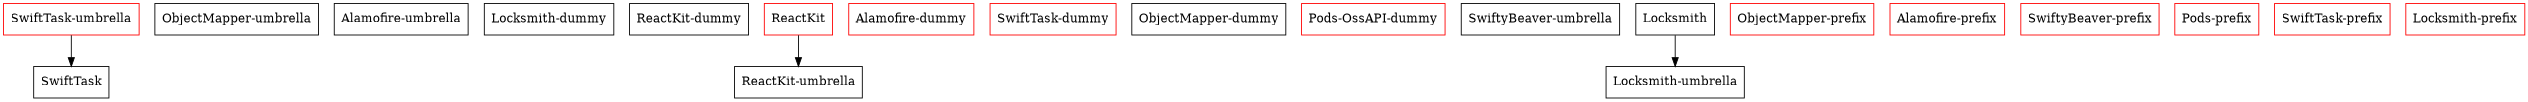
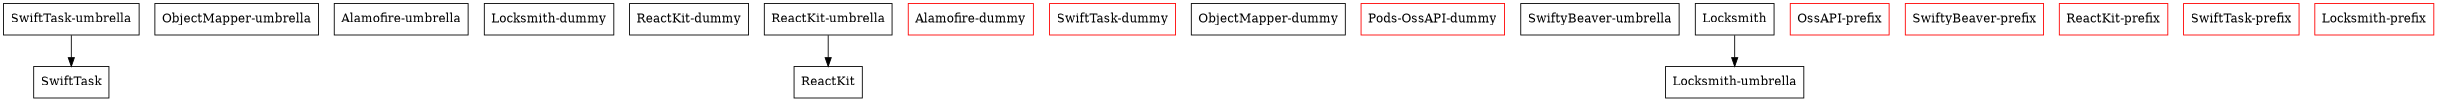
(71, 19) -> (71, 19)
(798, 19) -> (828, 82)
(1802, 19) -> none
(1947, 19) -> (1840, 19)
(2217, 19) -> (2114, 19)
(798, 46) -> (828, 46)
